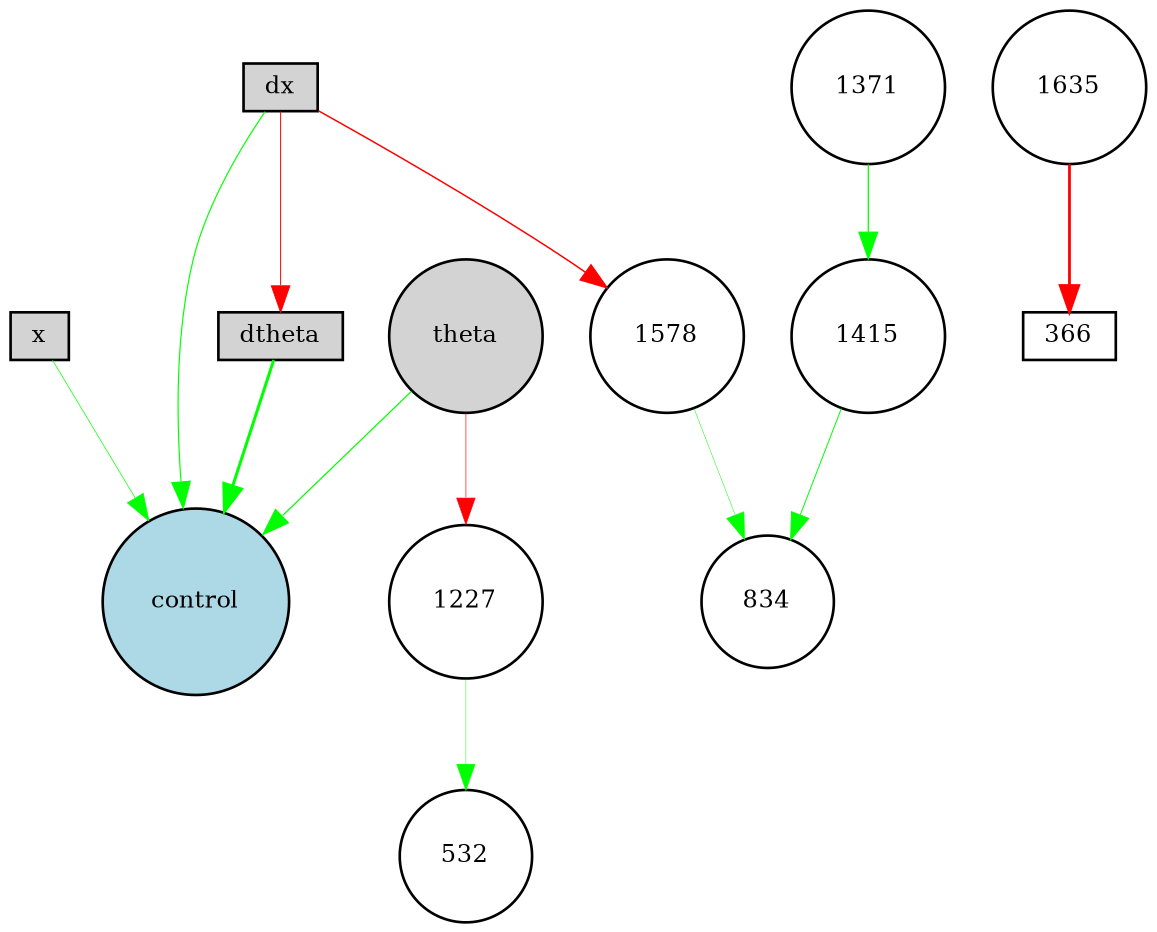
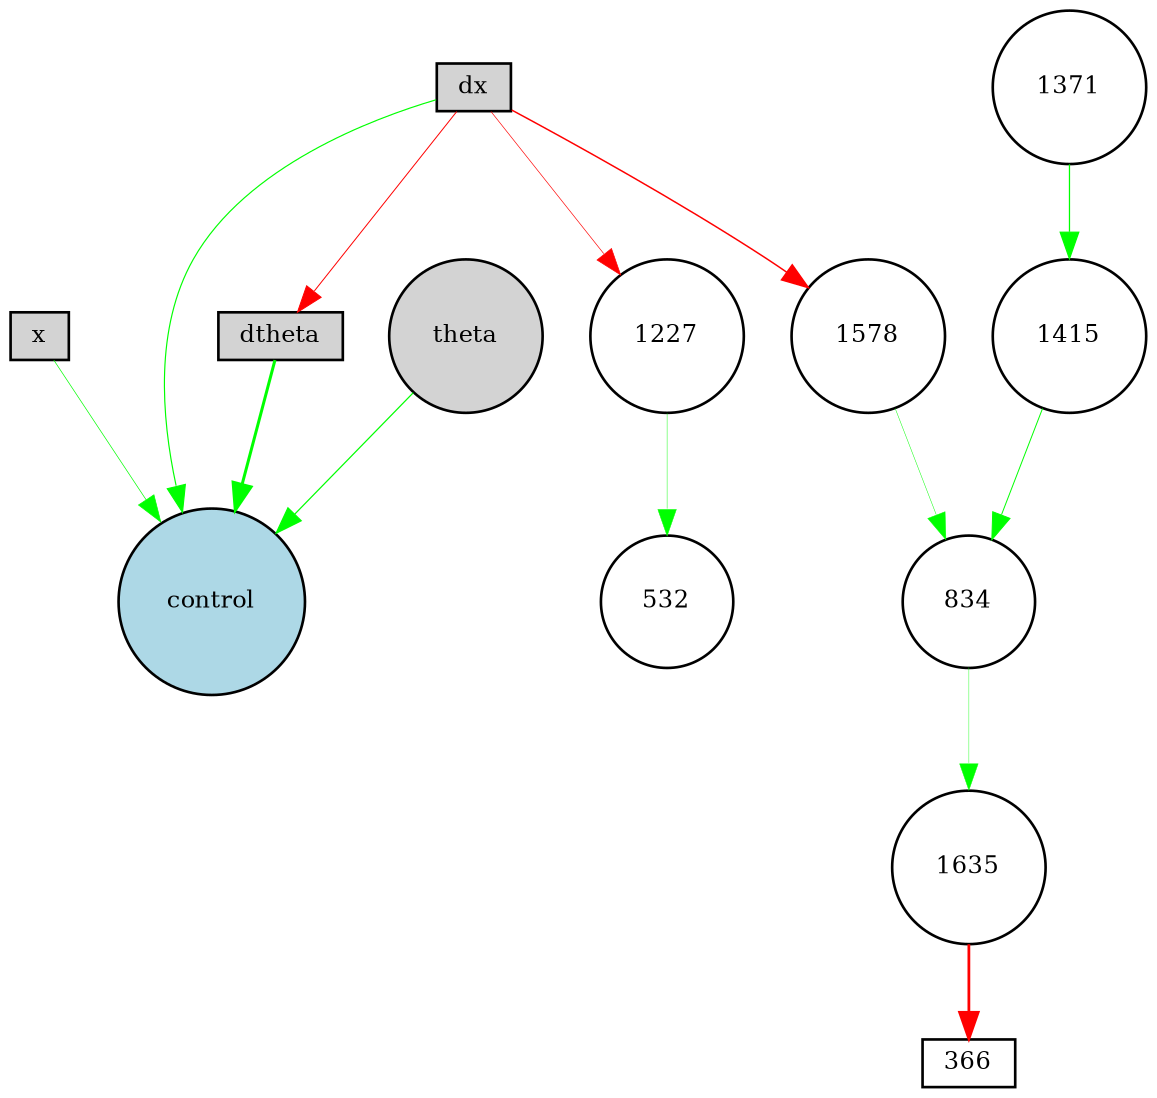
(466, 455) -> (547, 183)
none -> (969, 715)
